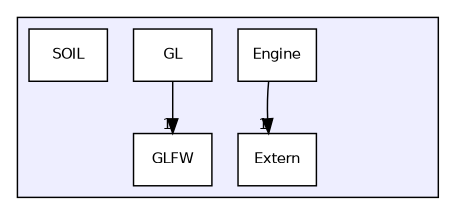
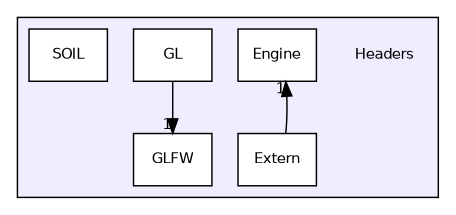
none -> (385, 55)
(268, 100) -> (287, 115)
